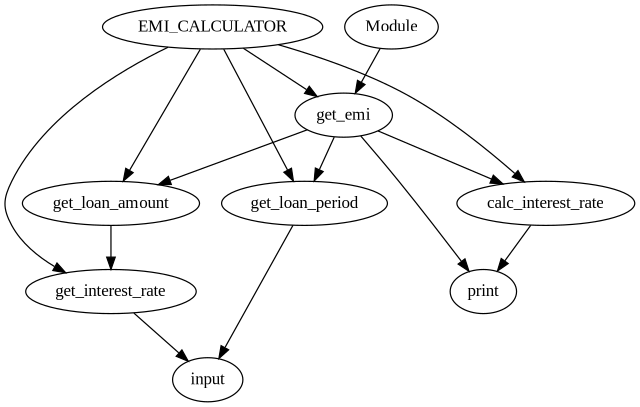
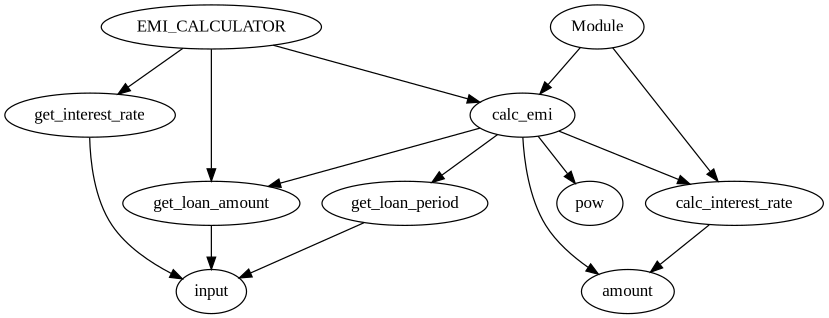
(405, 94) -> (661, 110)
(256, 110) -> none
(344, 115) -> (523, 115)
none -> (590, 203)
(111, 241) -> (211, 241)
(483, 292) -> (628, 292)
